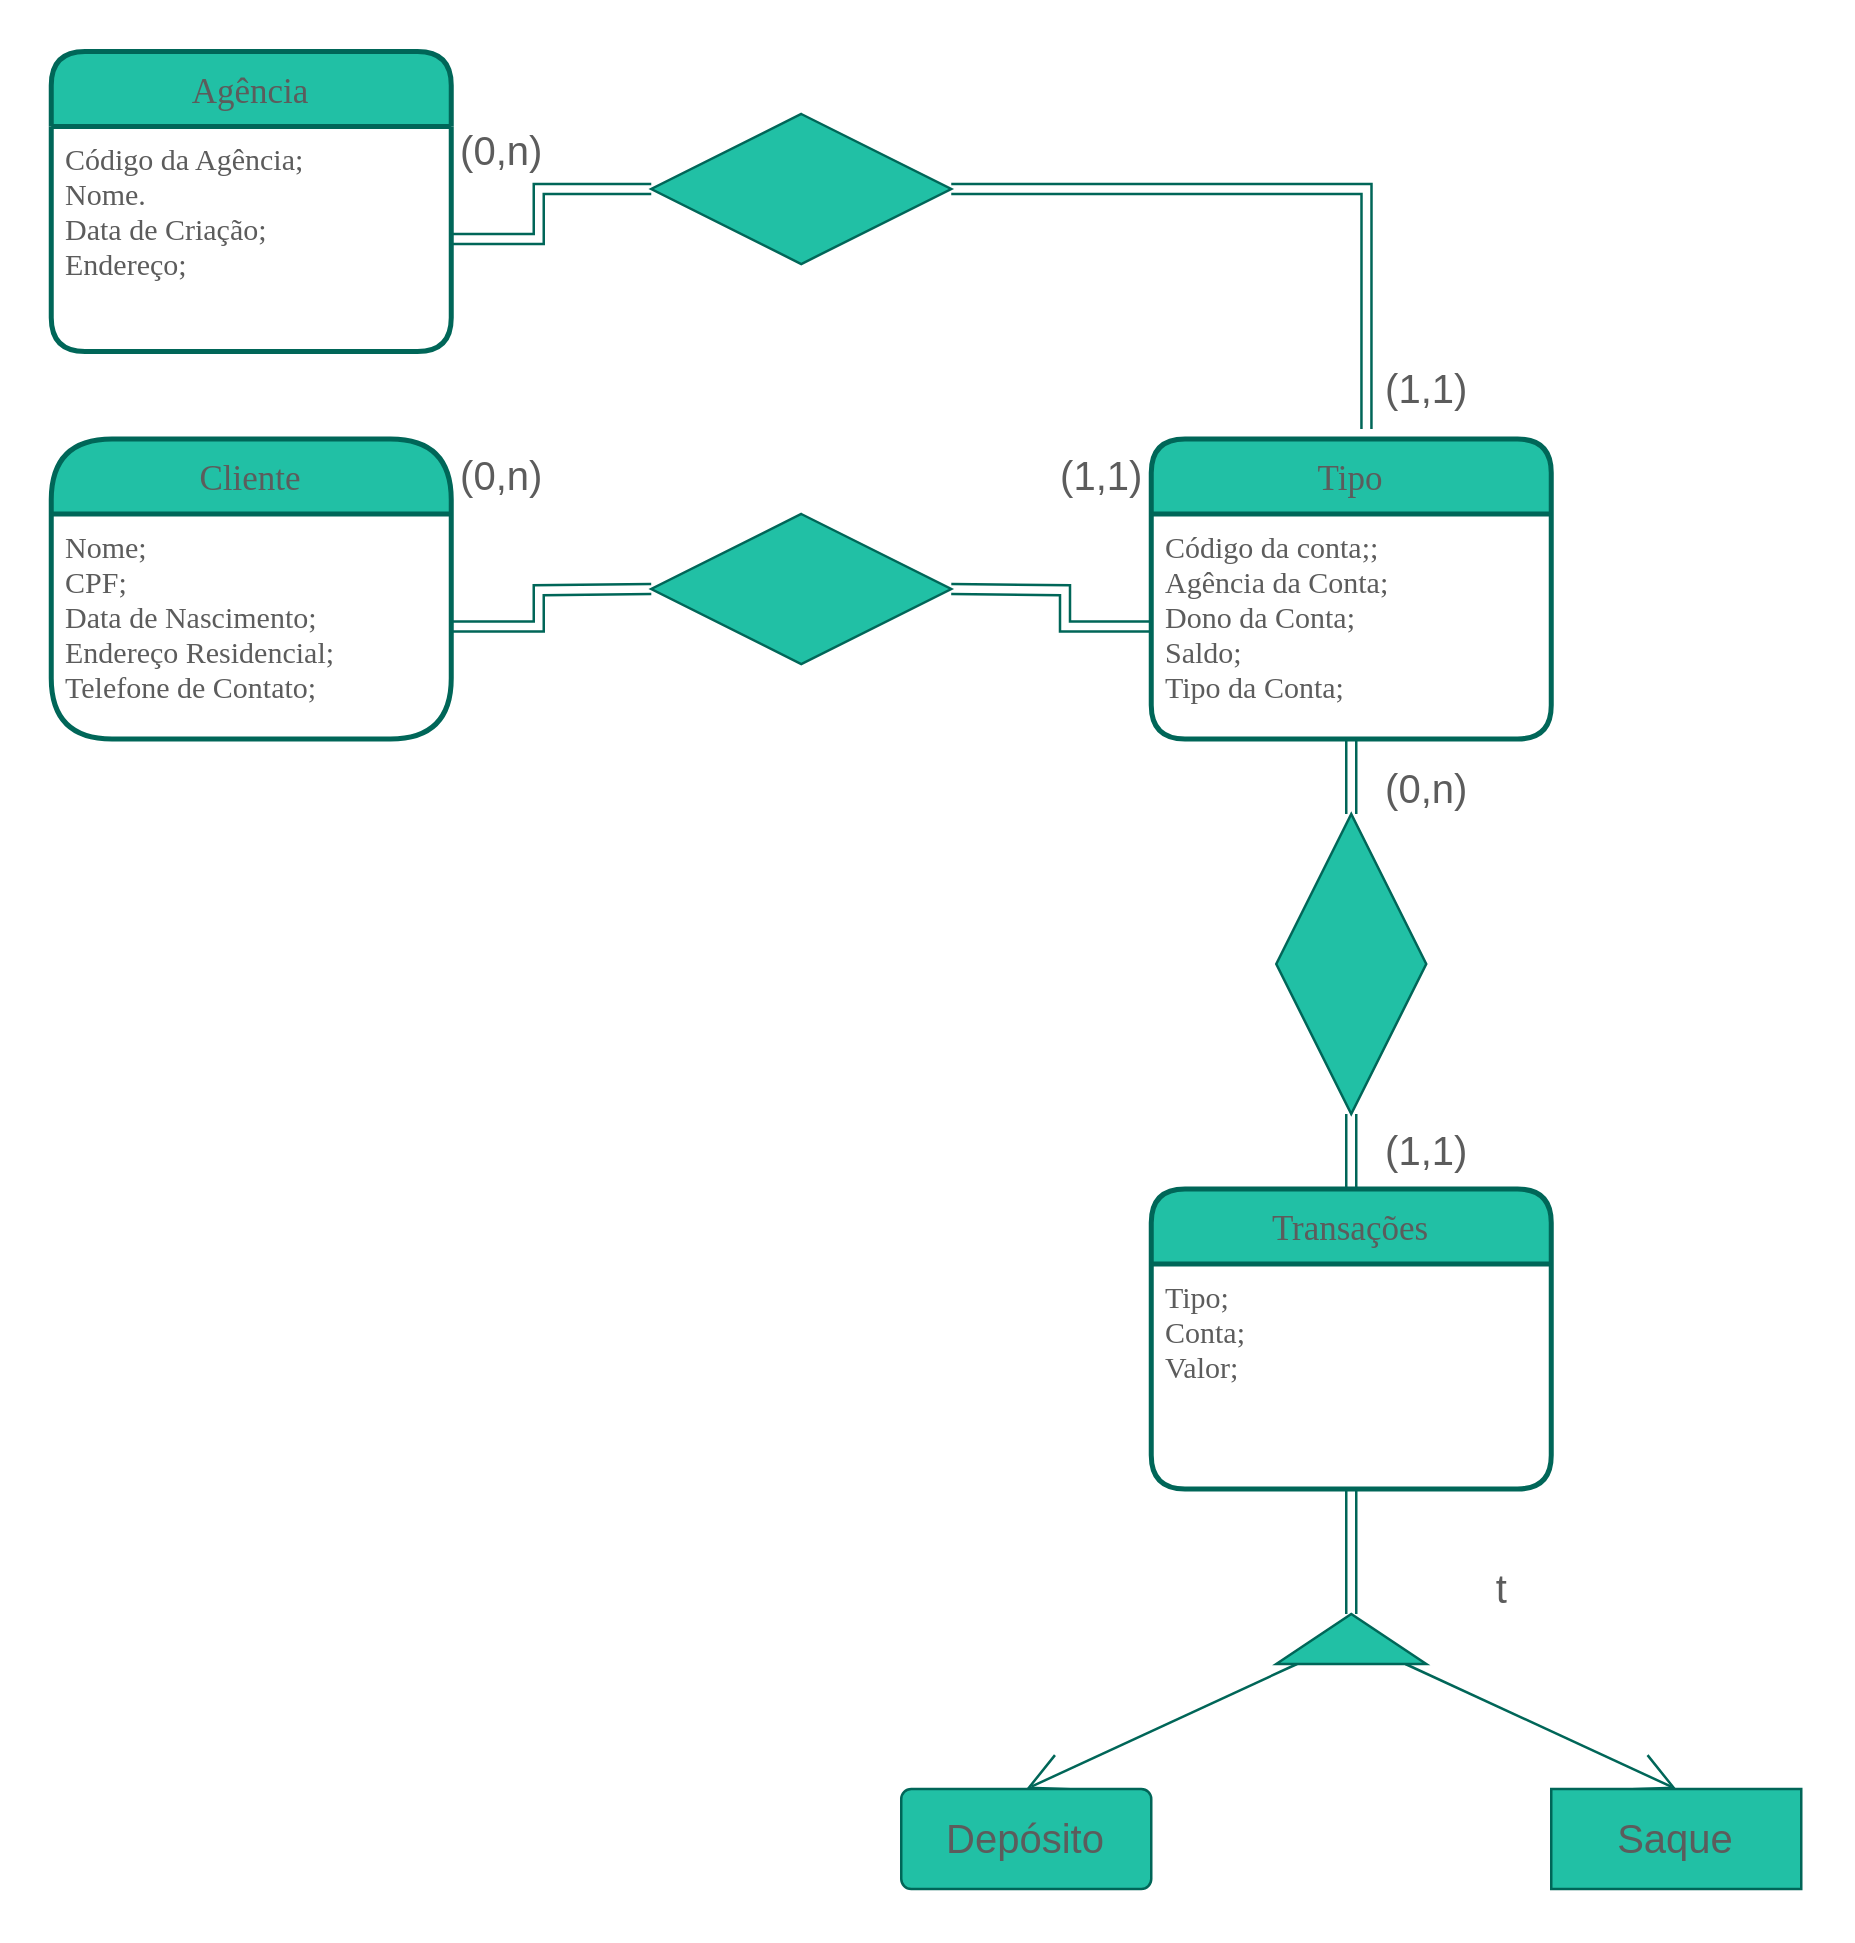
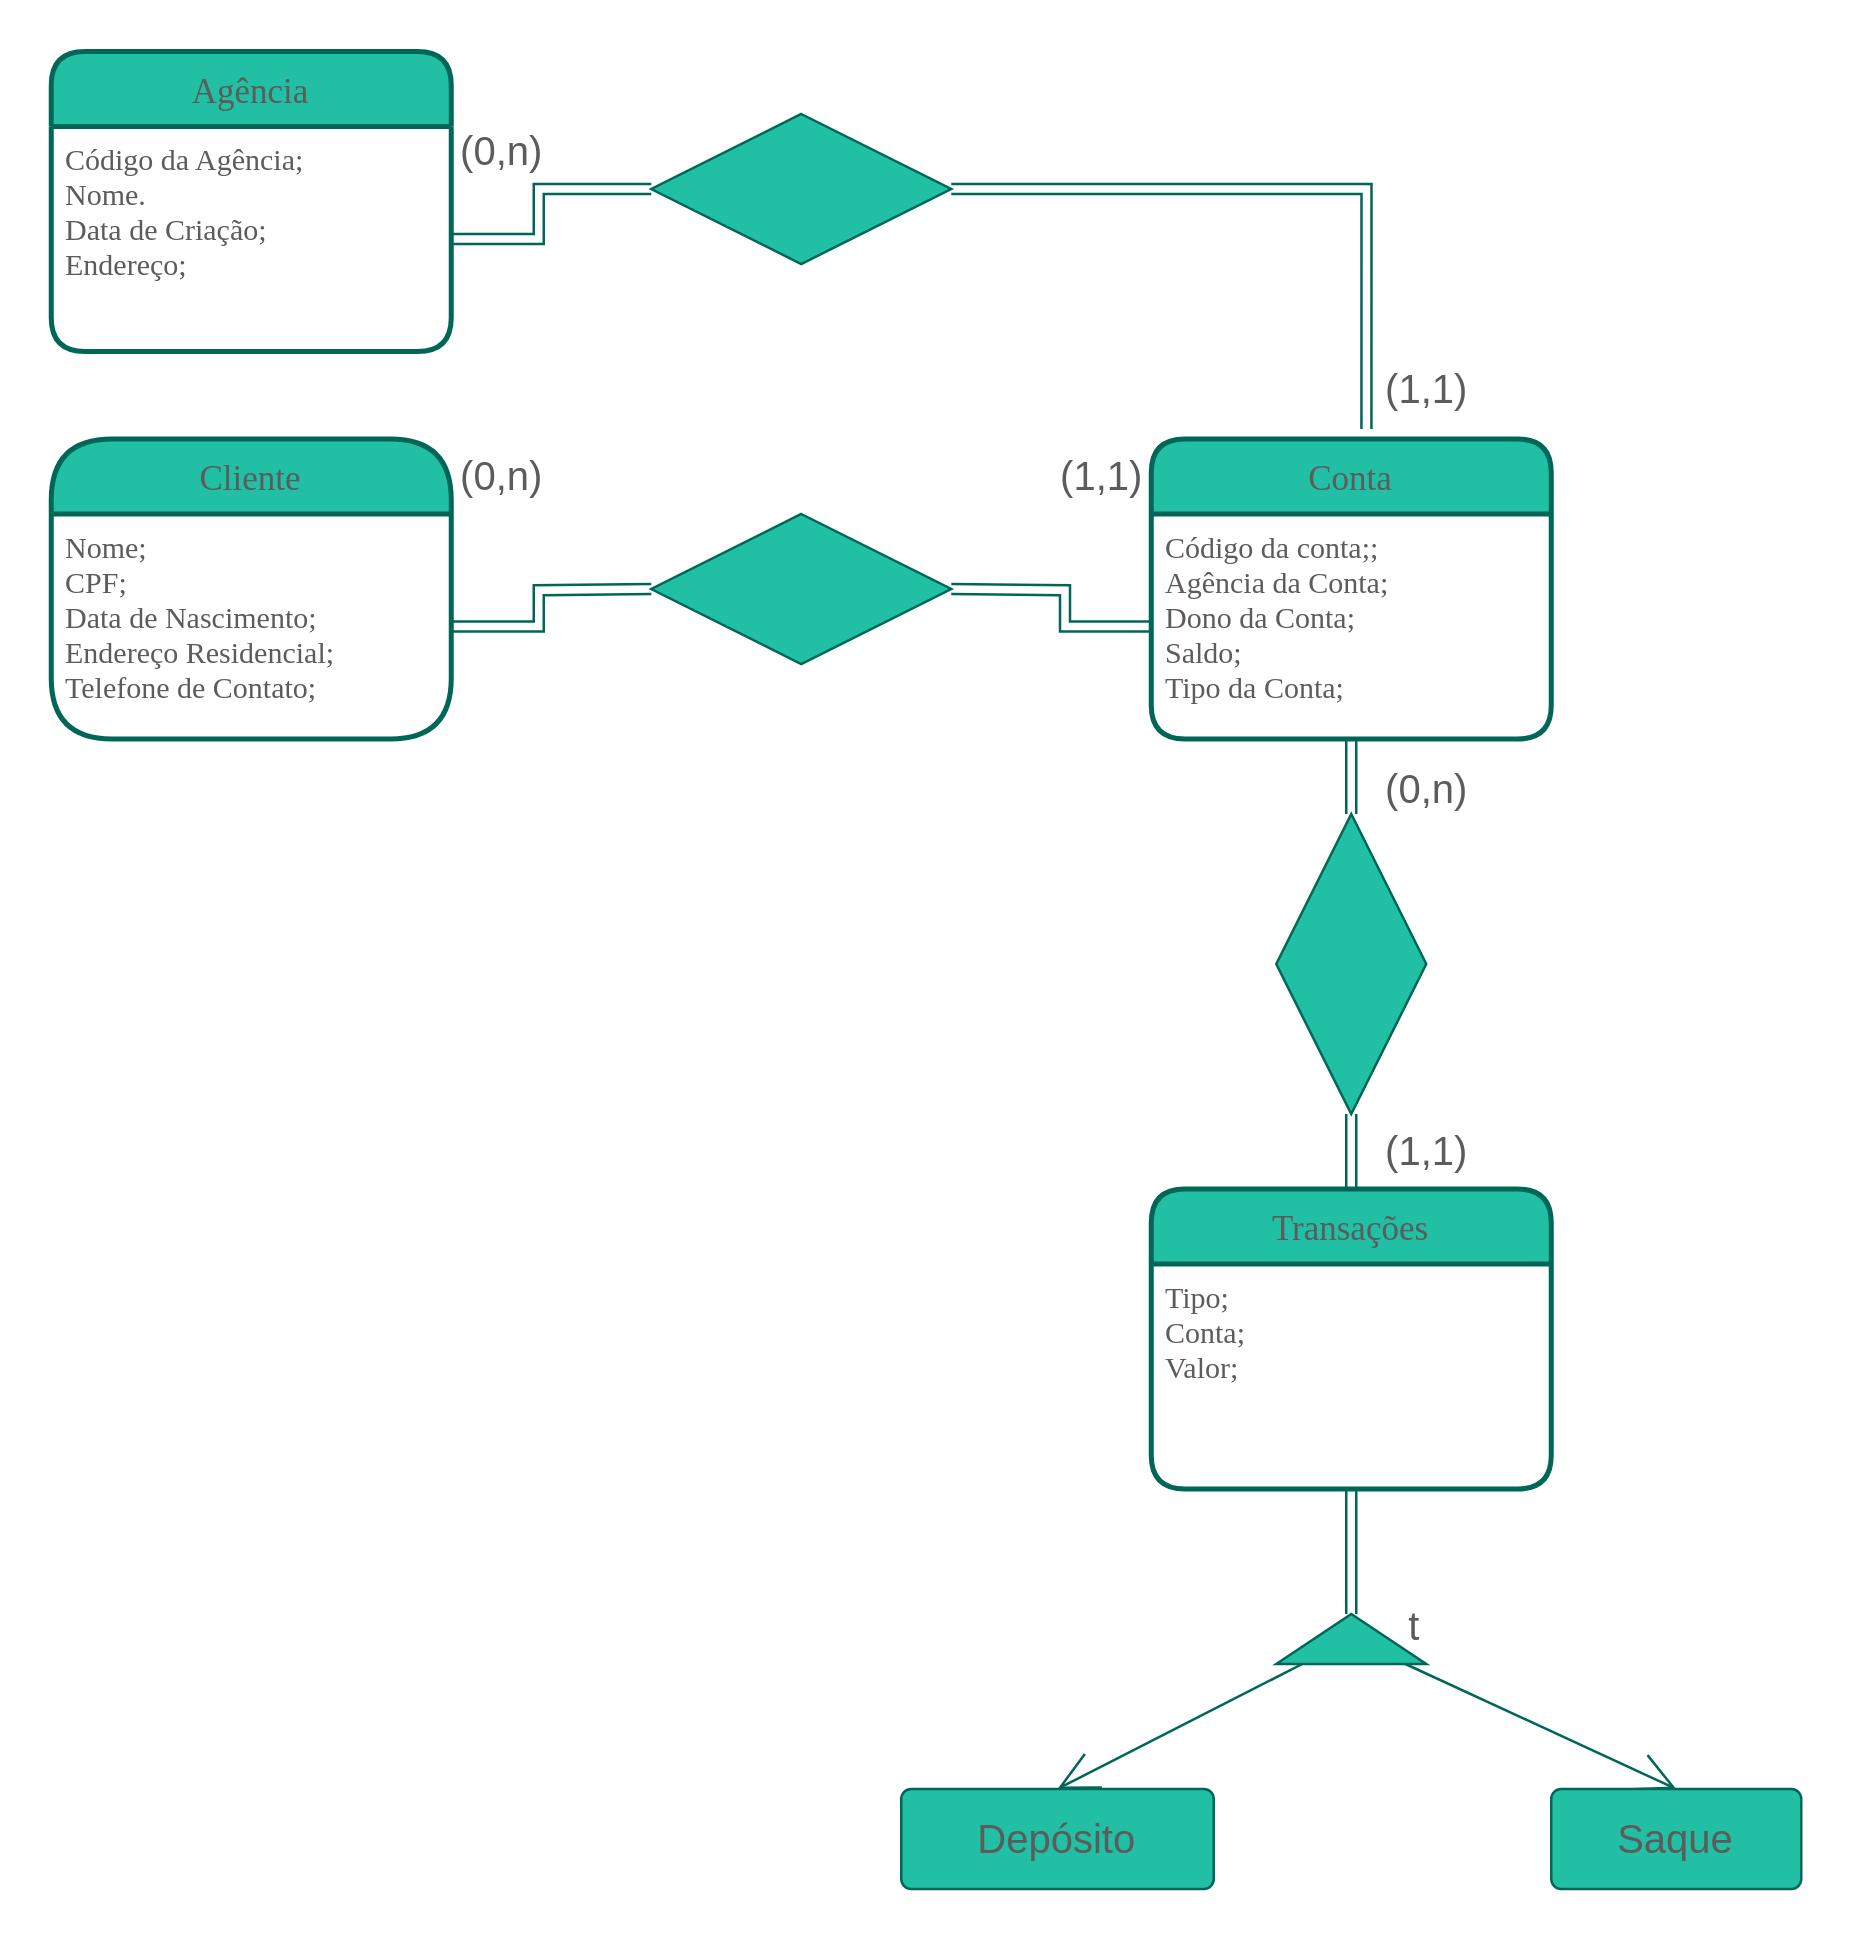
(1350, 478) -> (1350, 478)
(1501, 1589) -> (1414, 1626)
(1026, 1839) -> (1058, 1839)
(1676, 1839) -> (1676, 1839)
